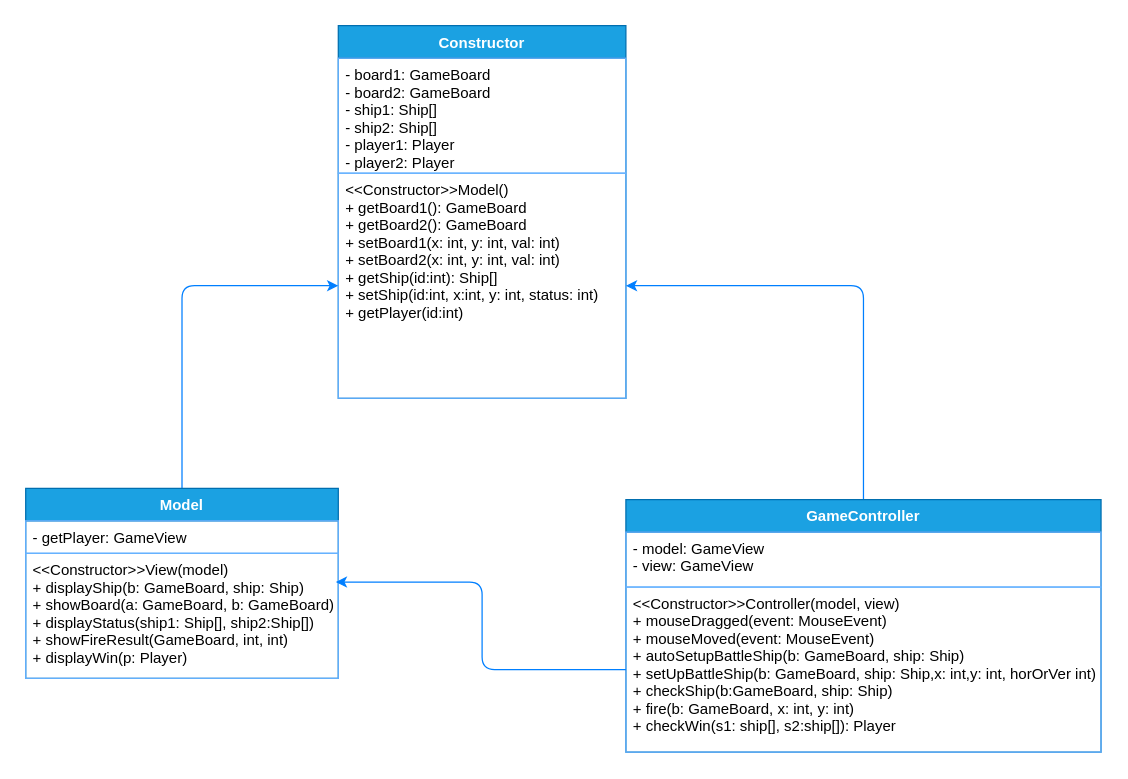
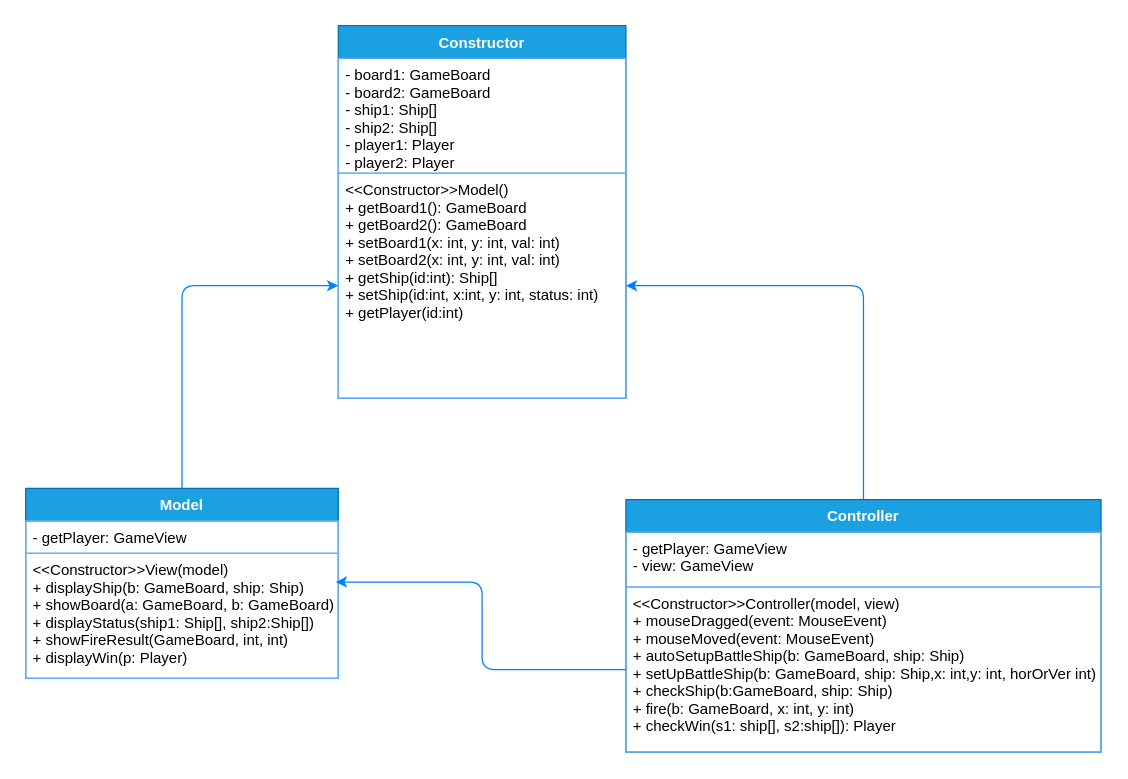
(863, 516) -> (863, 516)
(694, 549) -> (711, 549)
